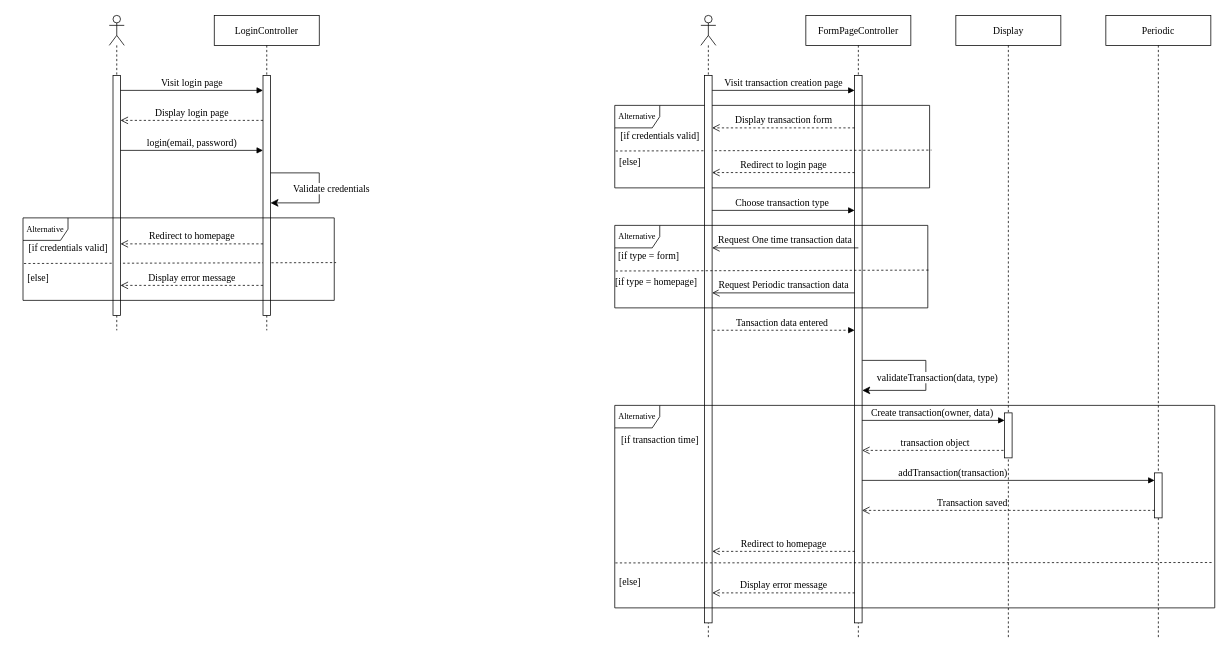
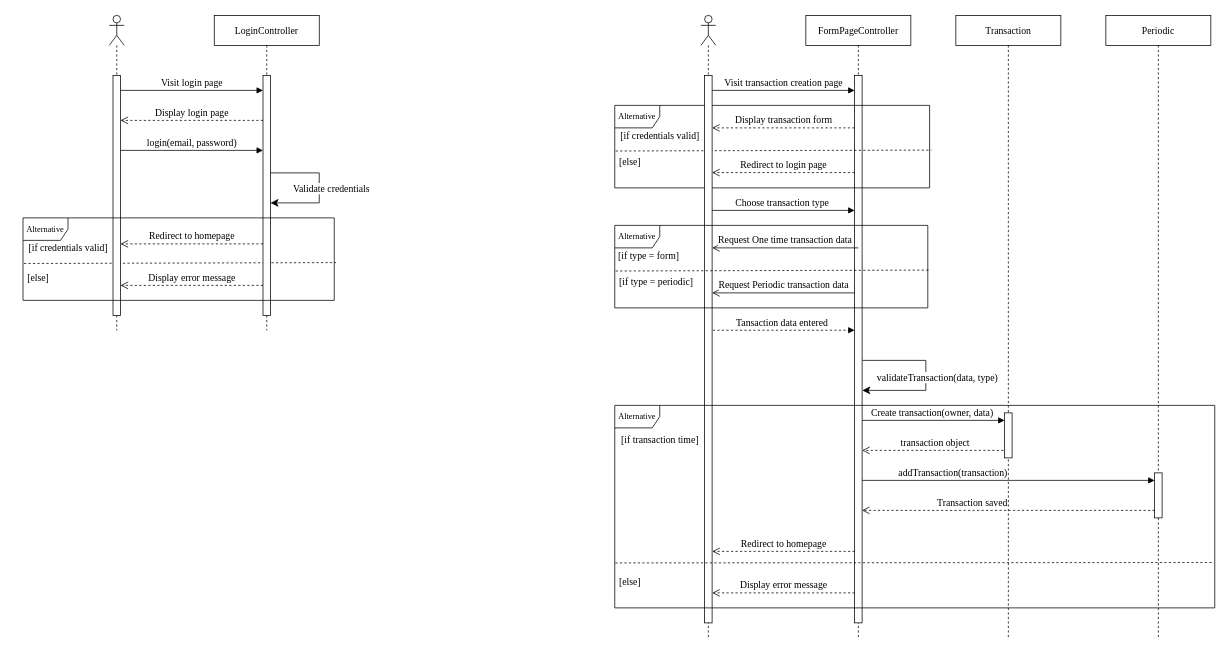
(1008, 30) -> (1008, 30)
(656, 282) -> (656, 282)
